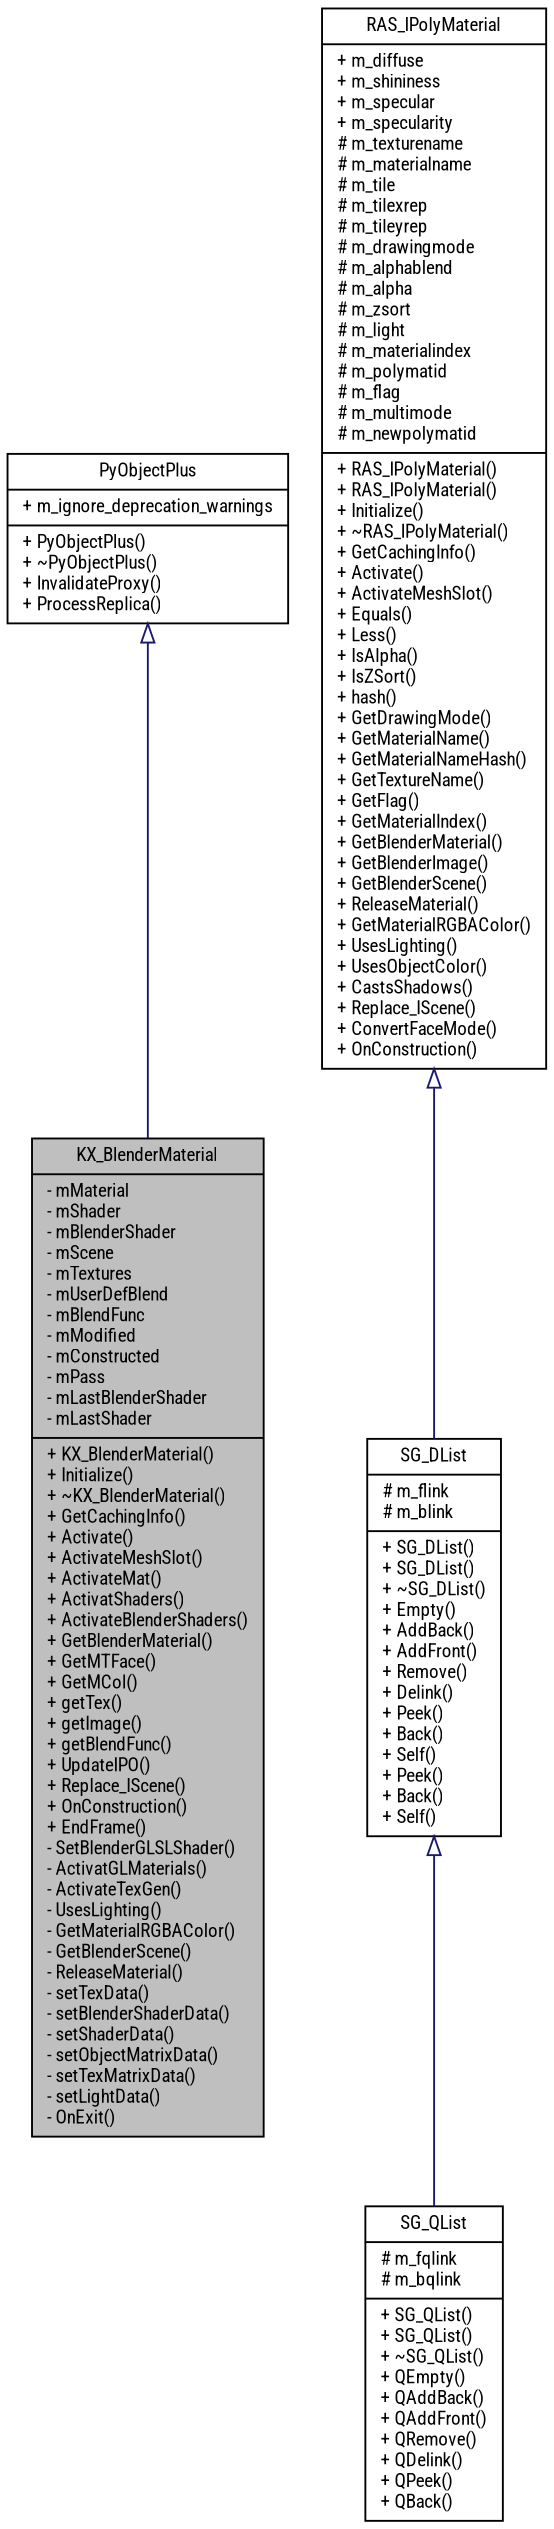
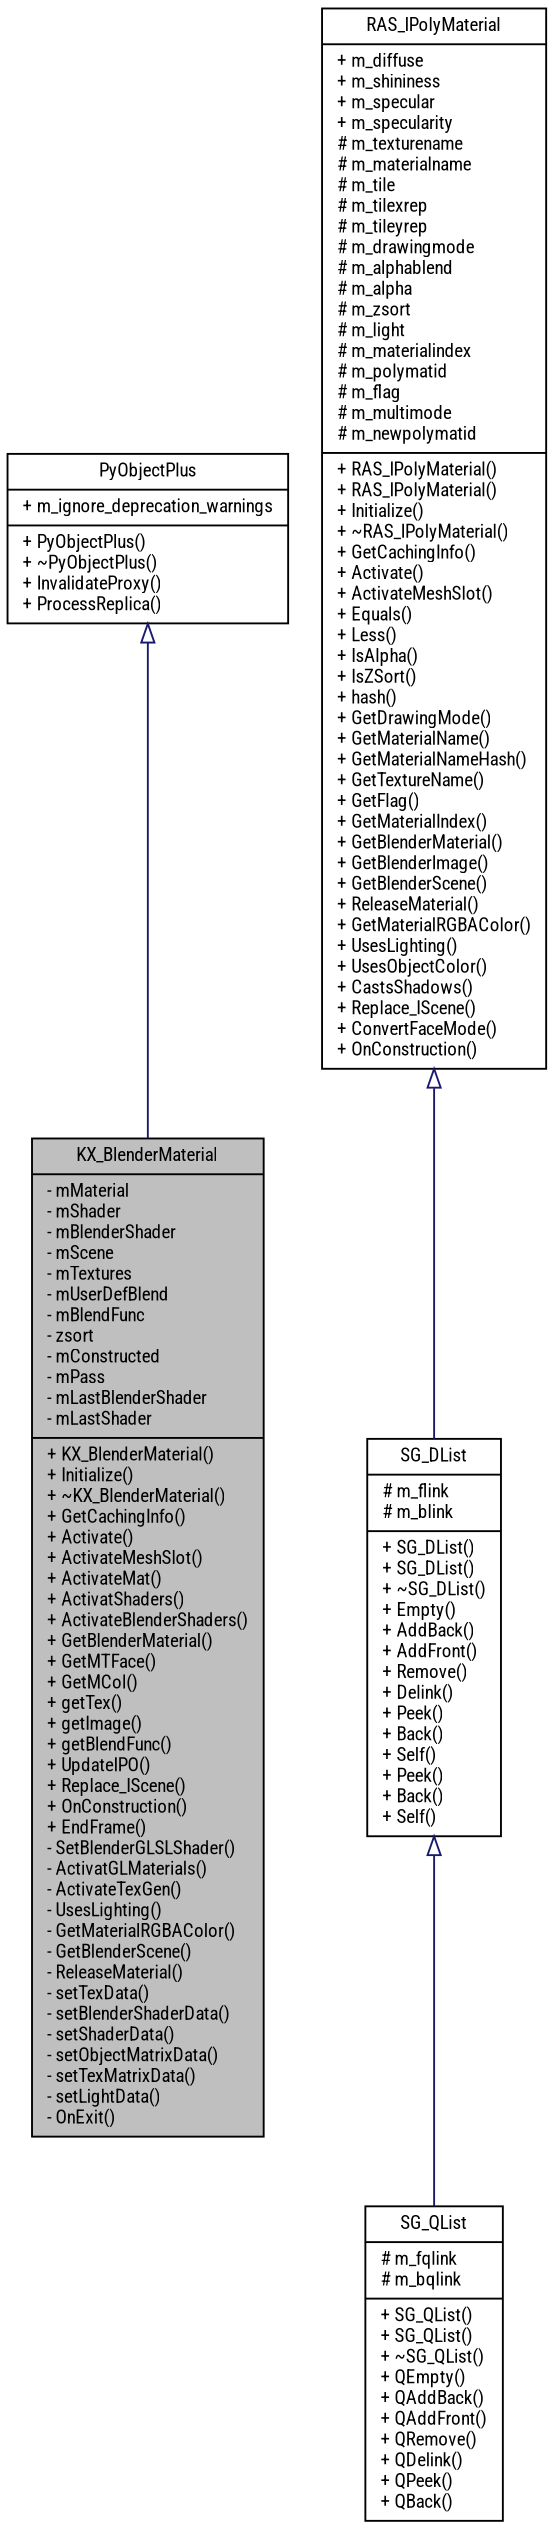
(92, 1336) -> (71, 1336)
